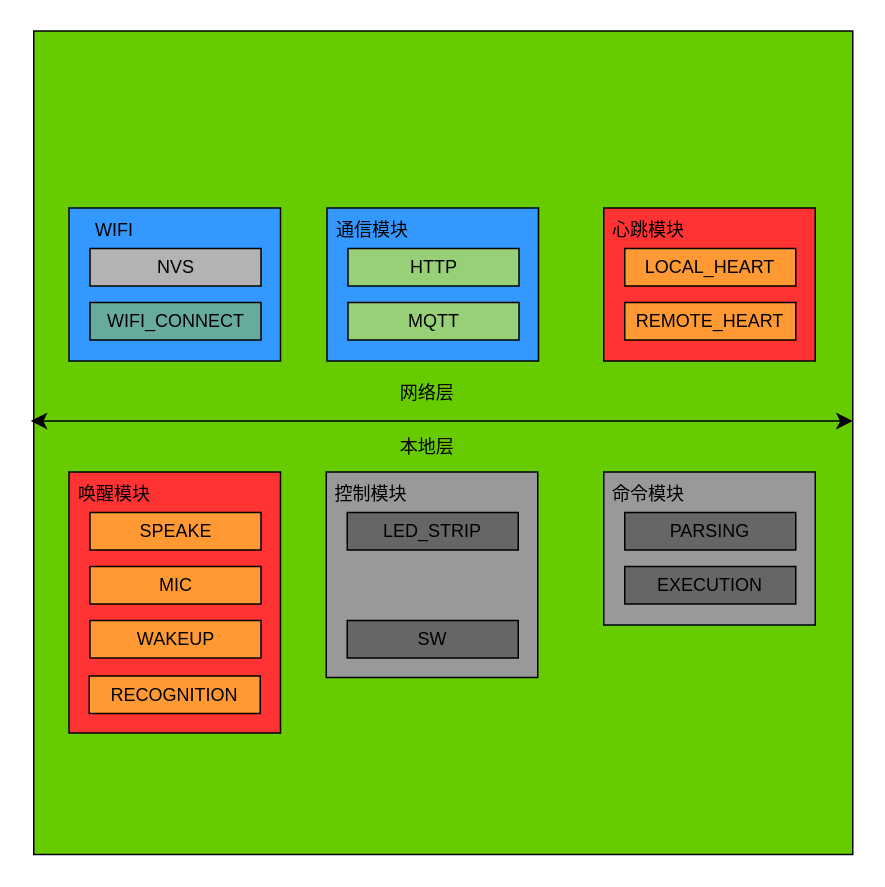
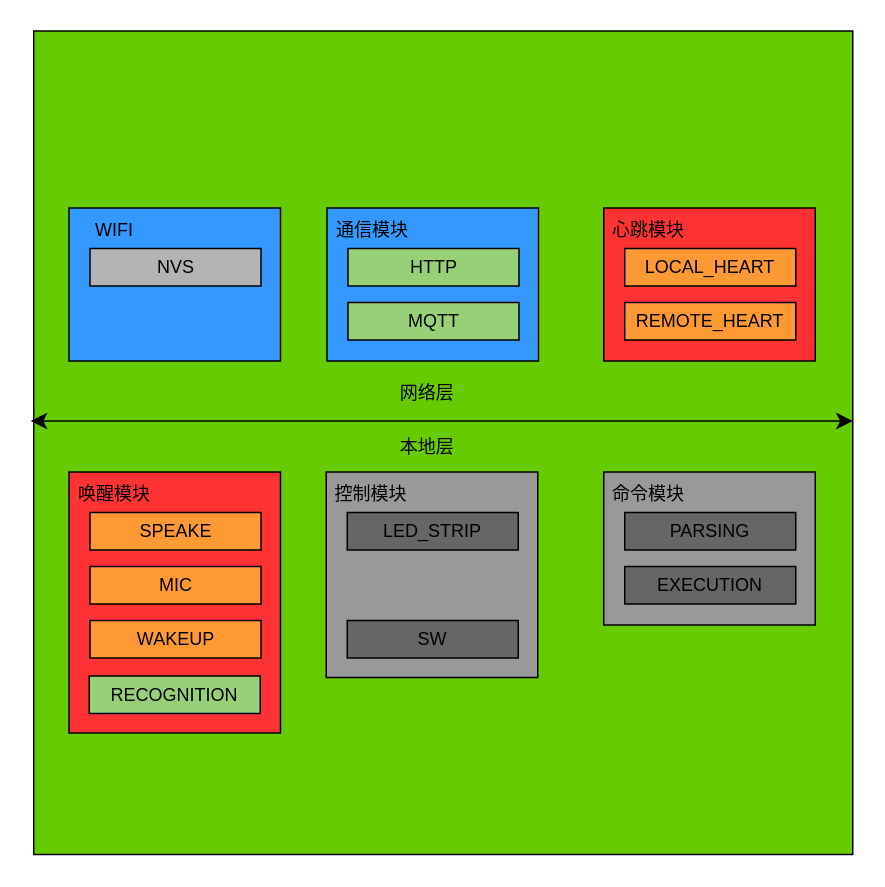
(176, 321) -> none
(175, 695) -> (175, 695)
